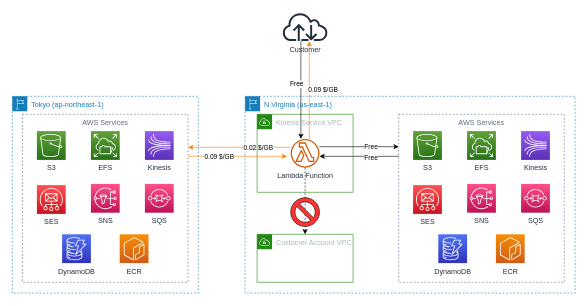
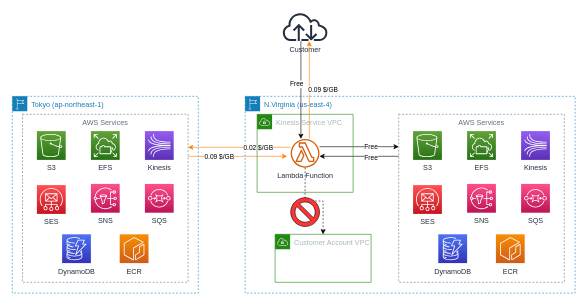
(304, 105) -> (304, 105)
(305, 258) -> (323, 258)
